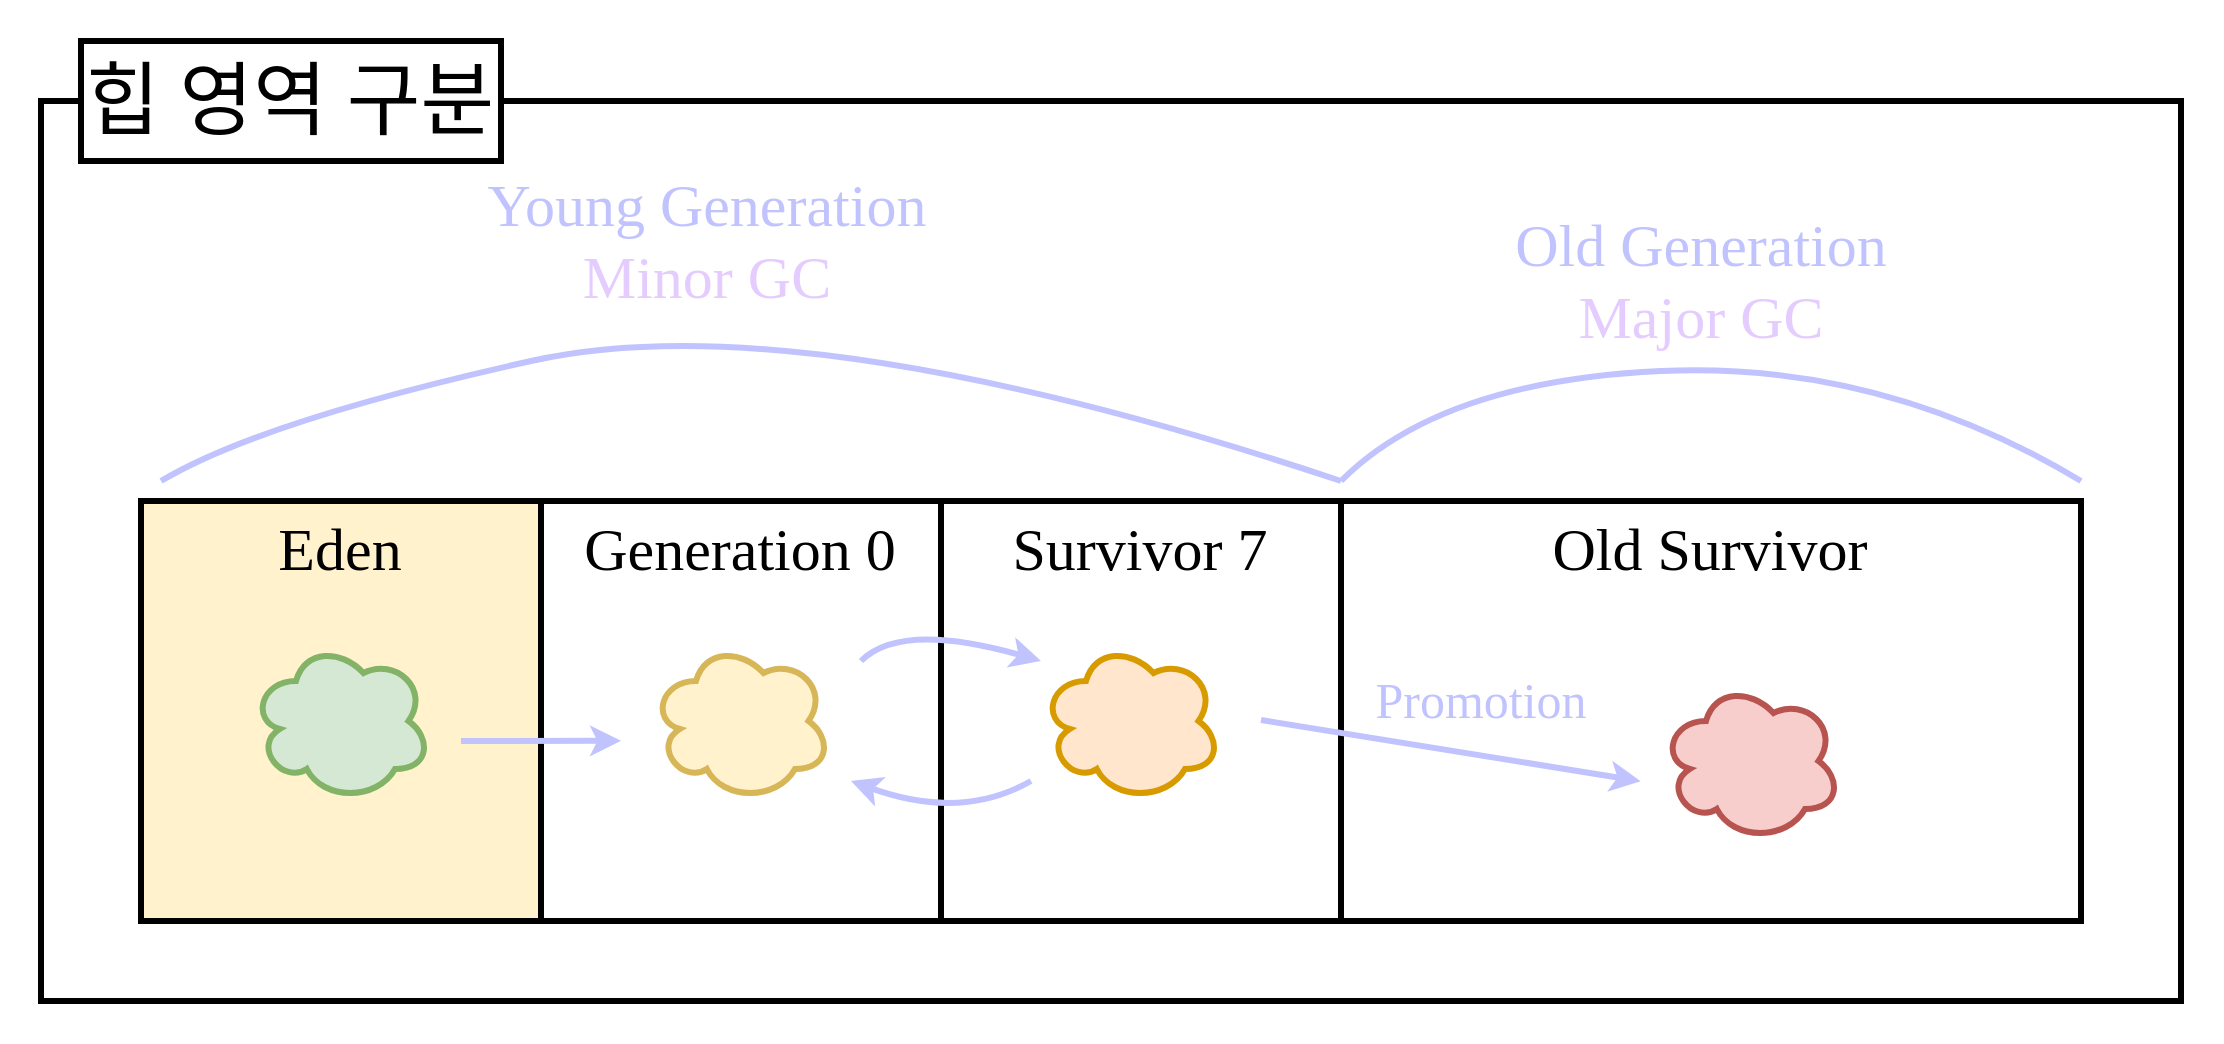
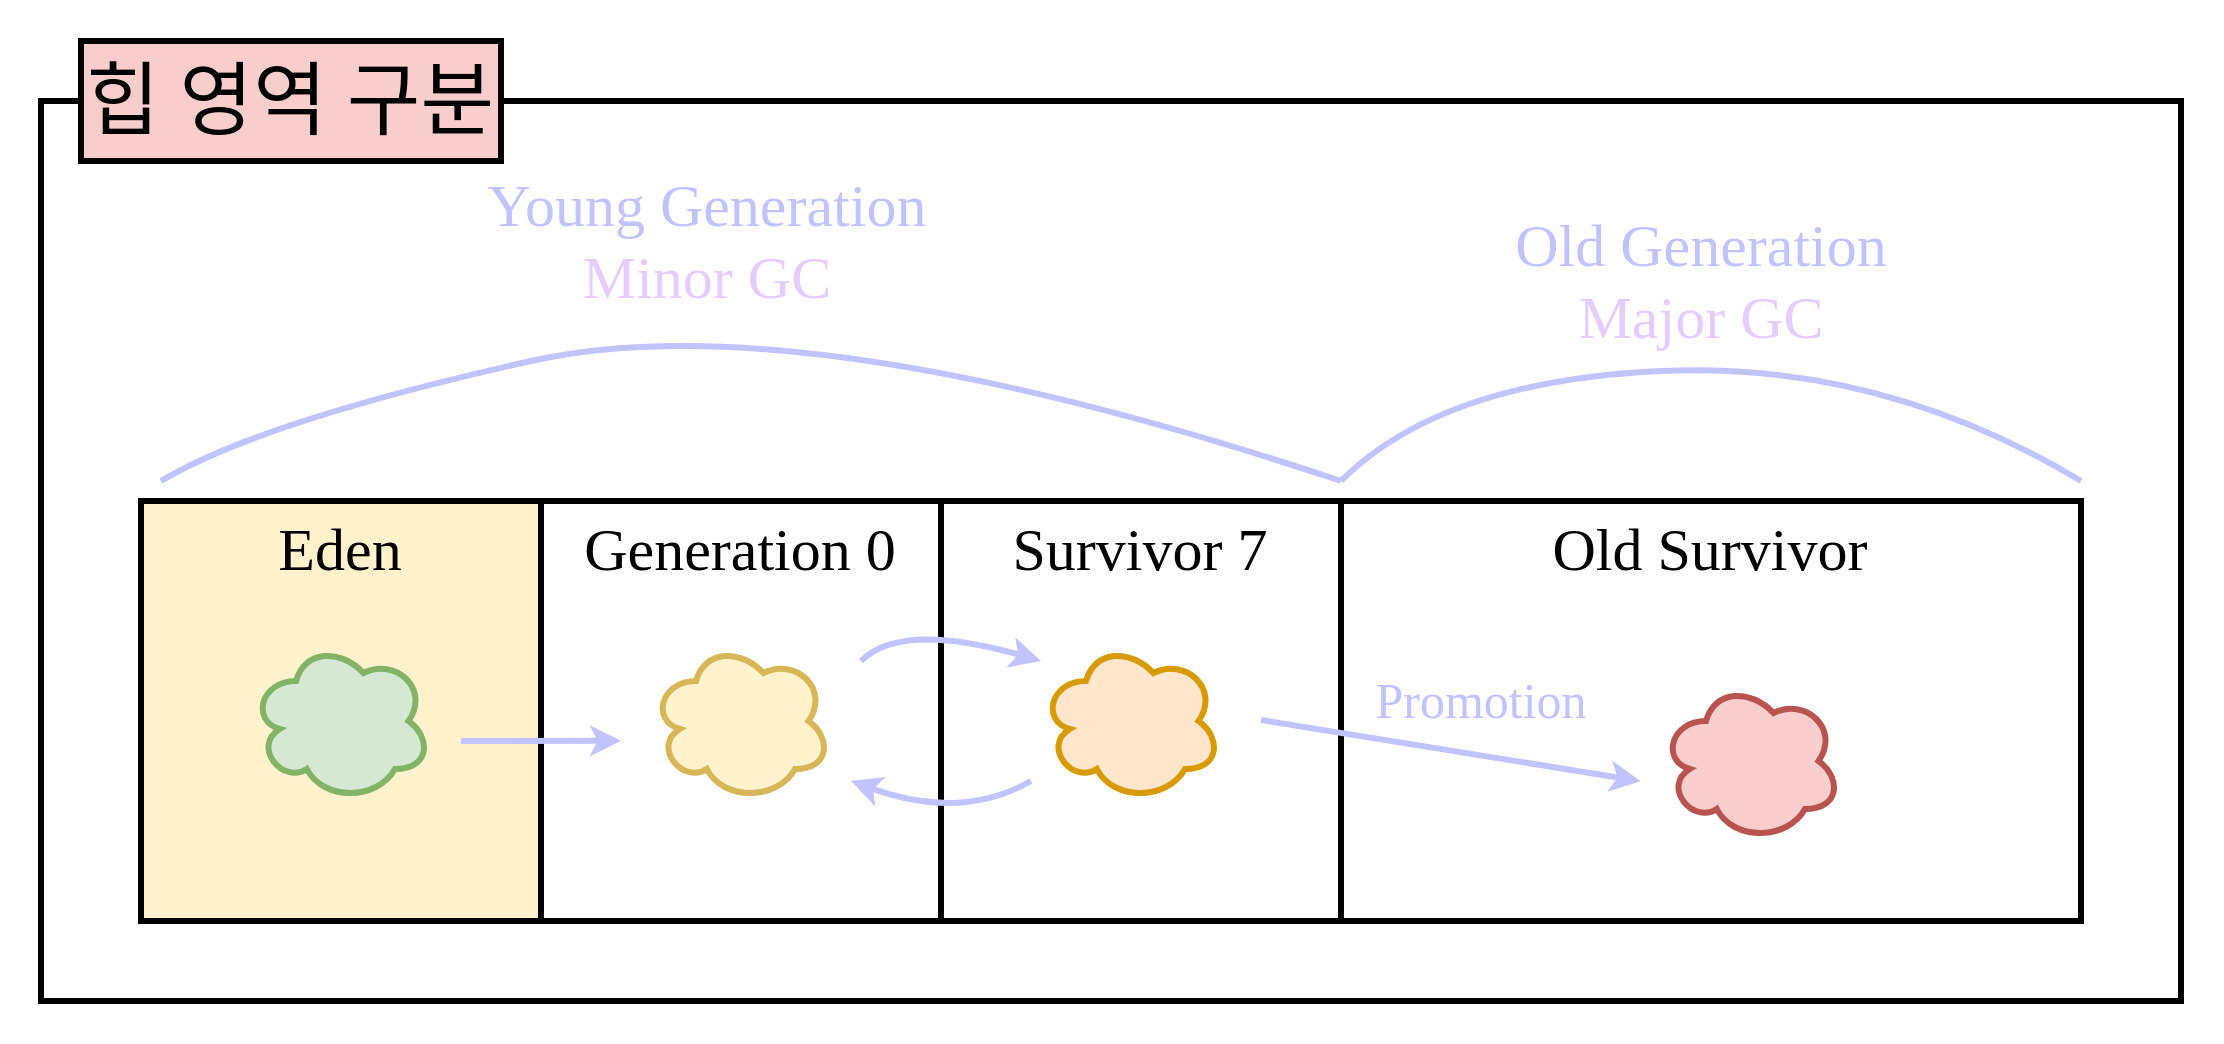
(291, 101) -> (291, 101)
